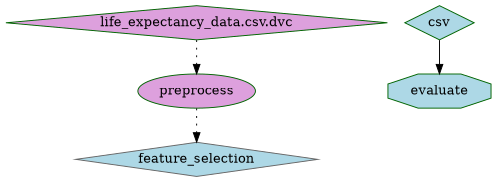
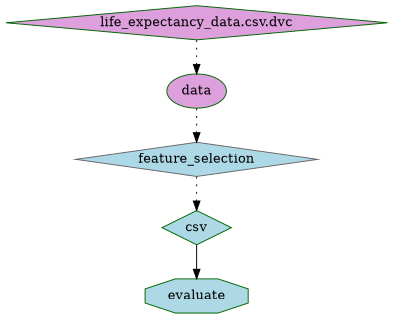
(197, 91) -> (197, 91)
none -> (197, 189)
